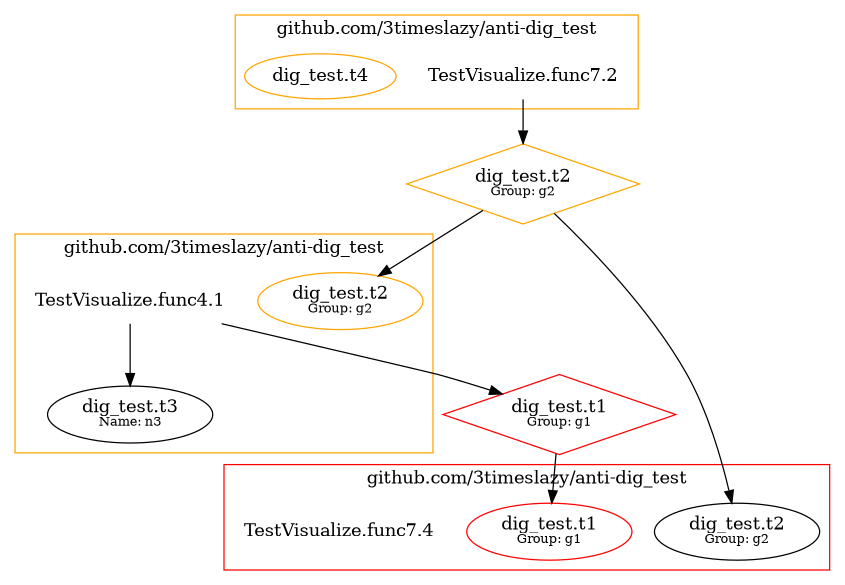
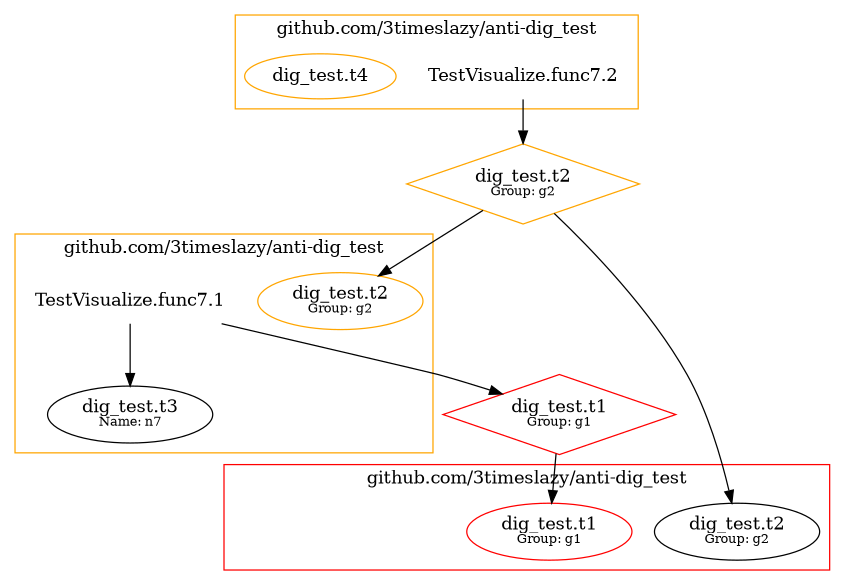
(130, 301) -> (130, 301)
(130, 422) -> (130, 422)
(339, 532) -> none
